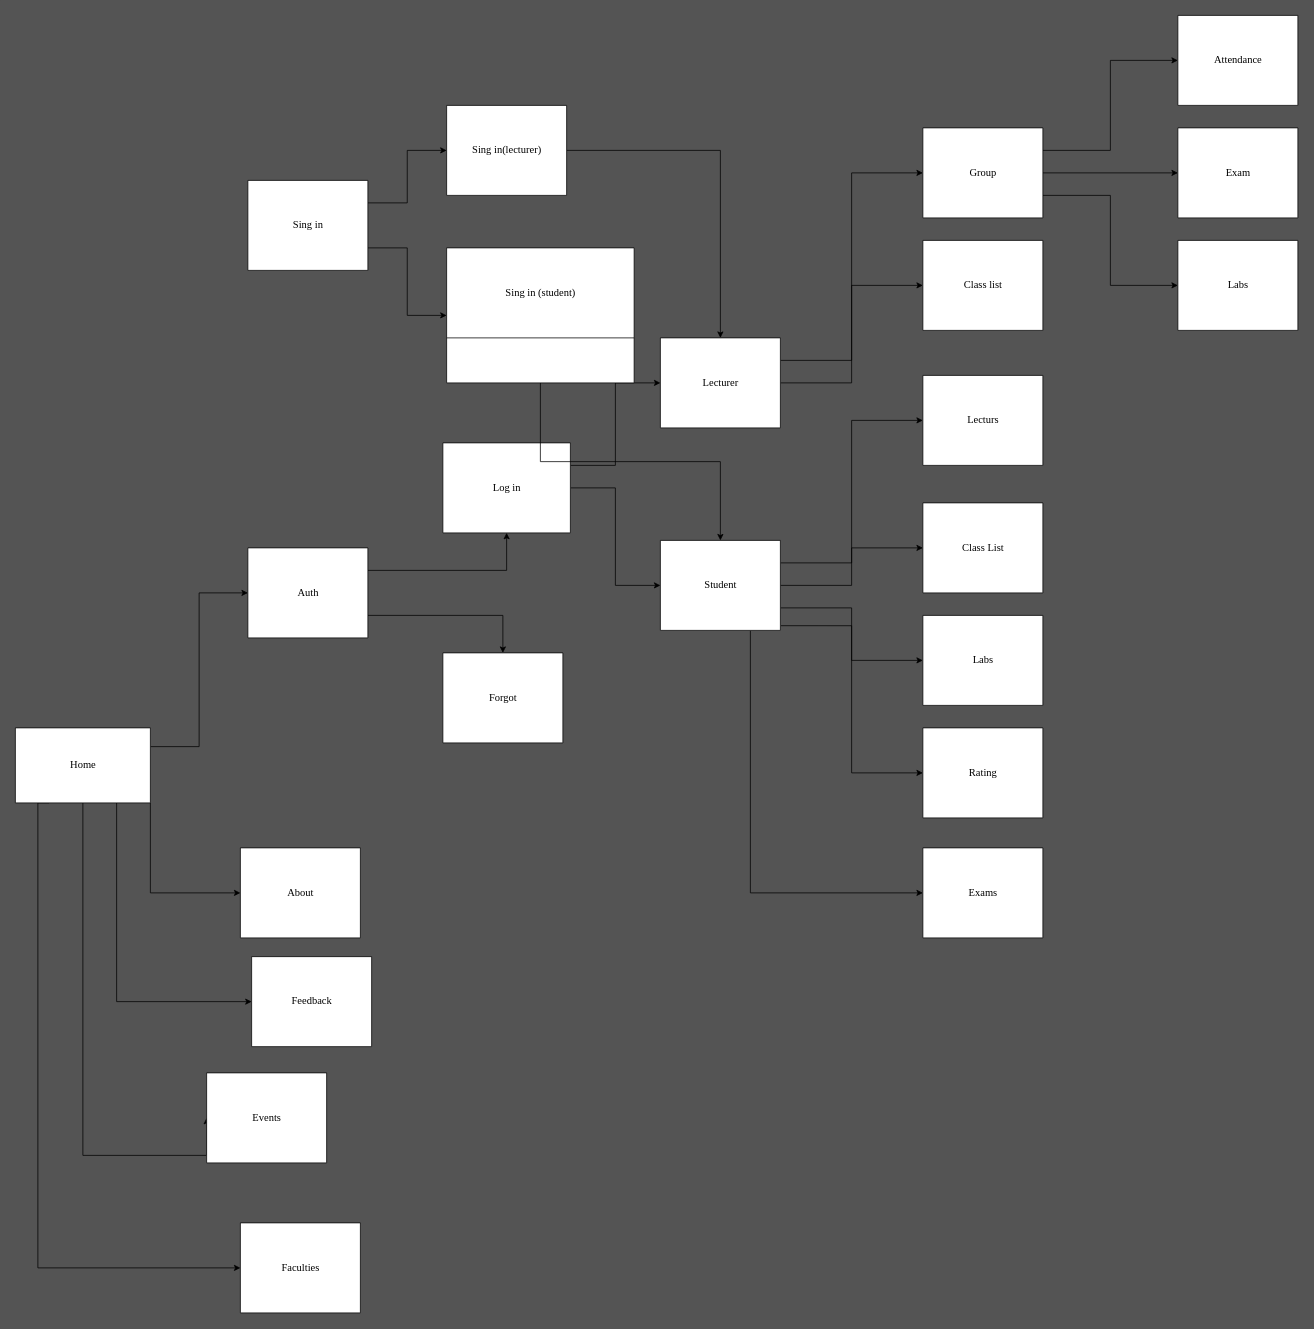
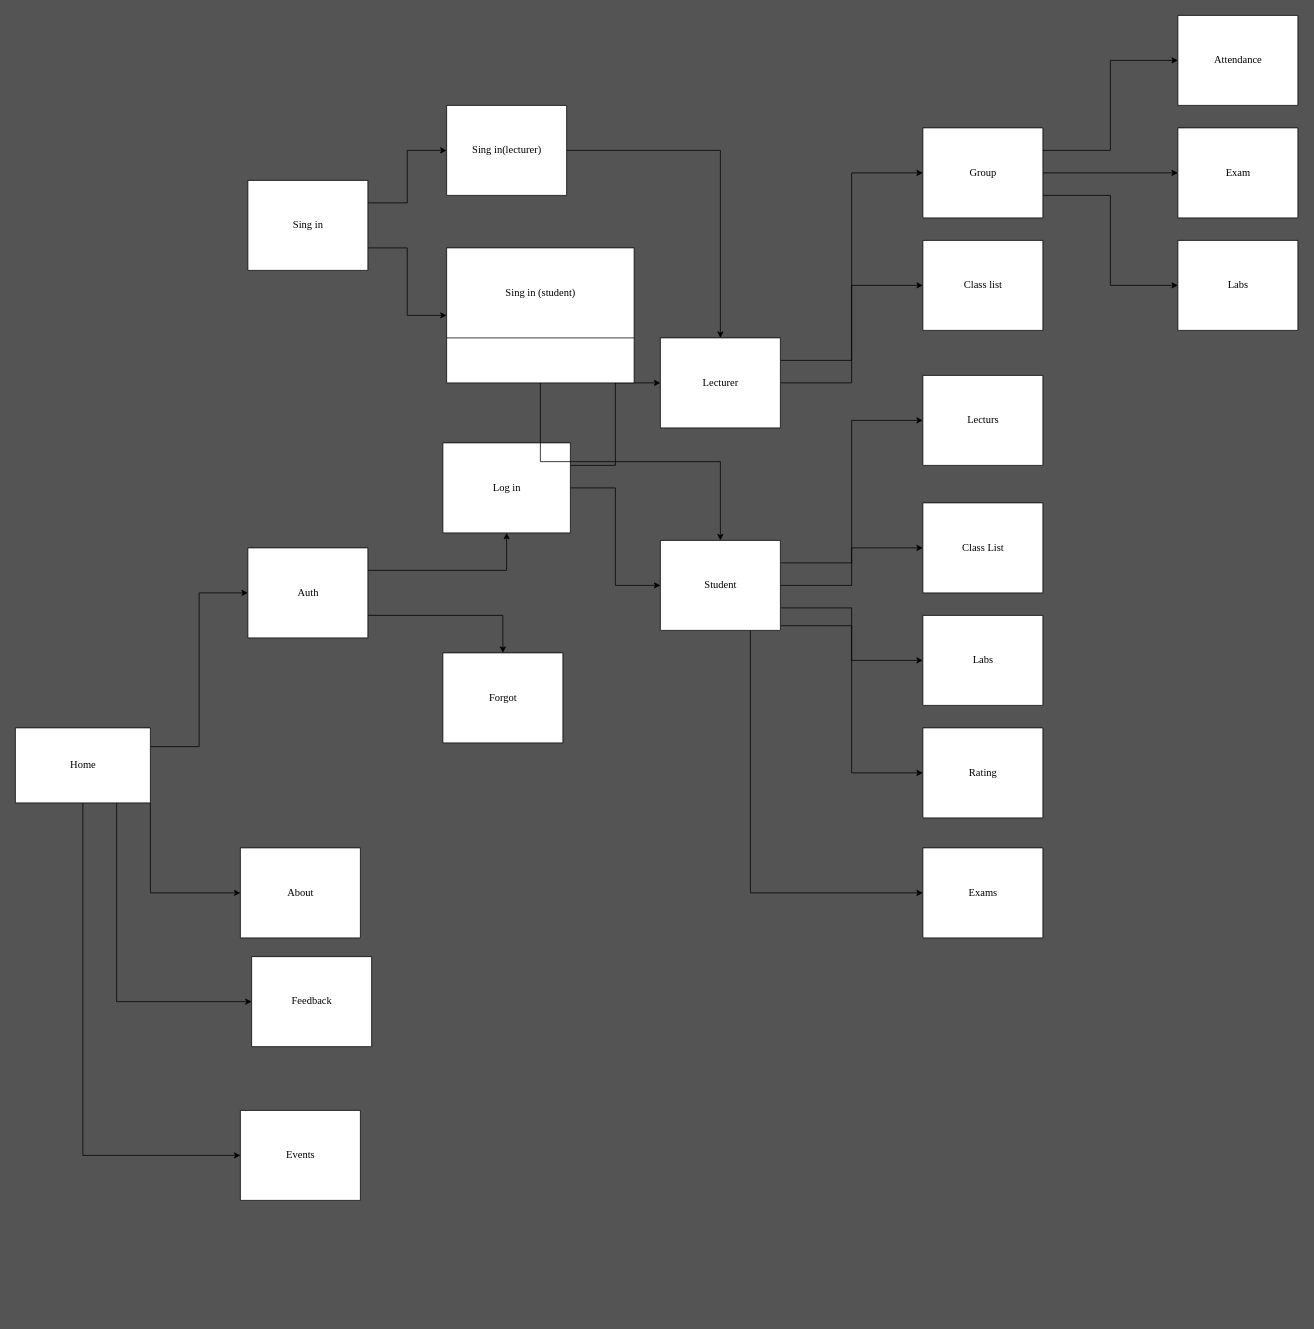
(267, 1118) -> (300, 1155)
(38, 1267) -> none
(300, 1268) -> none
